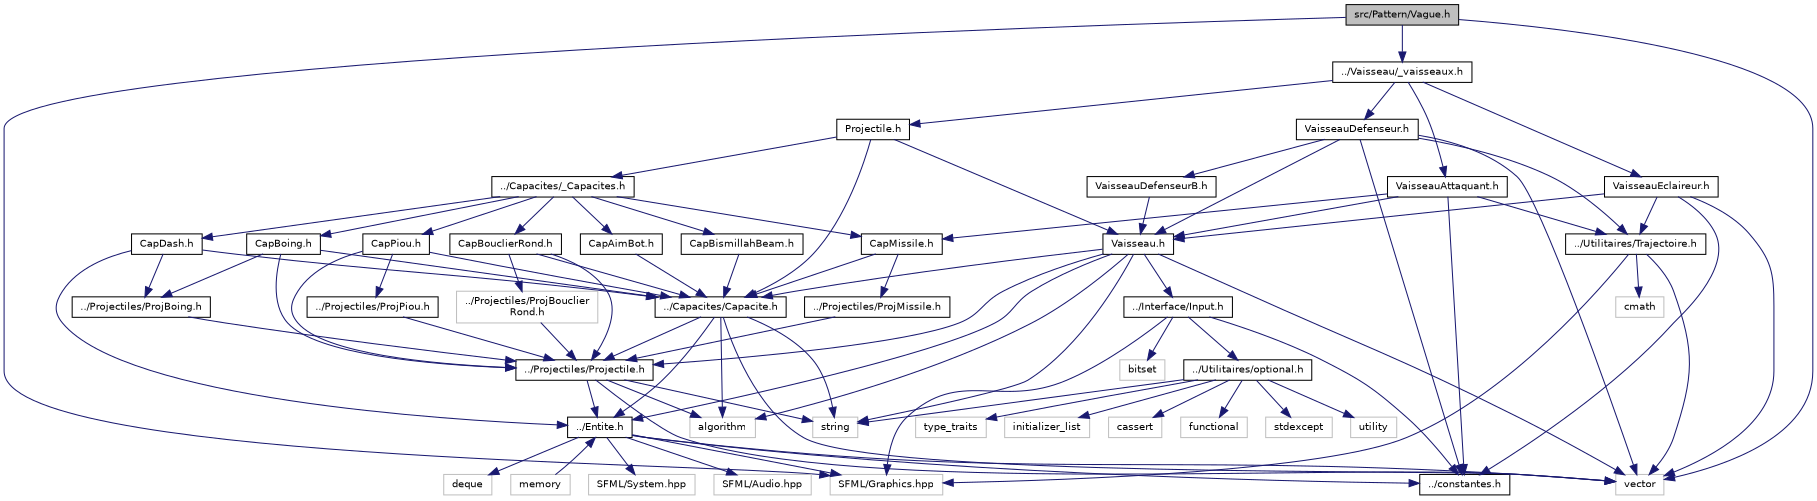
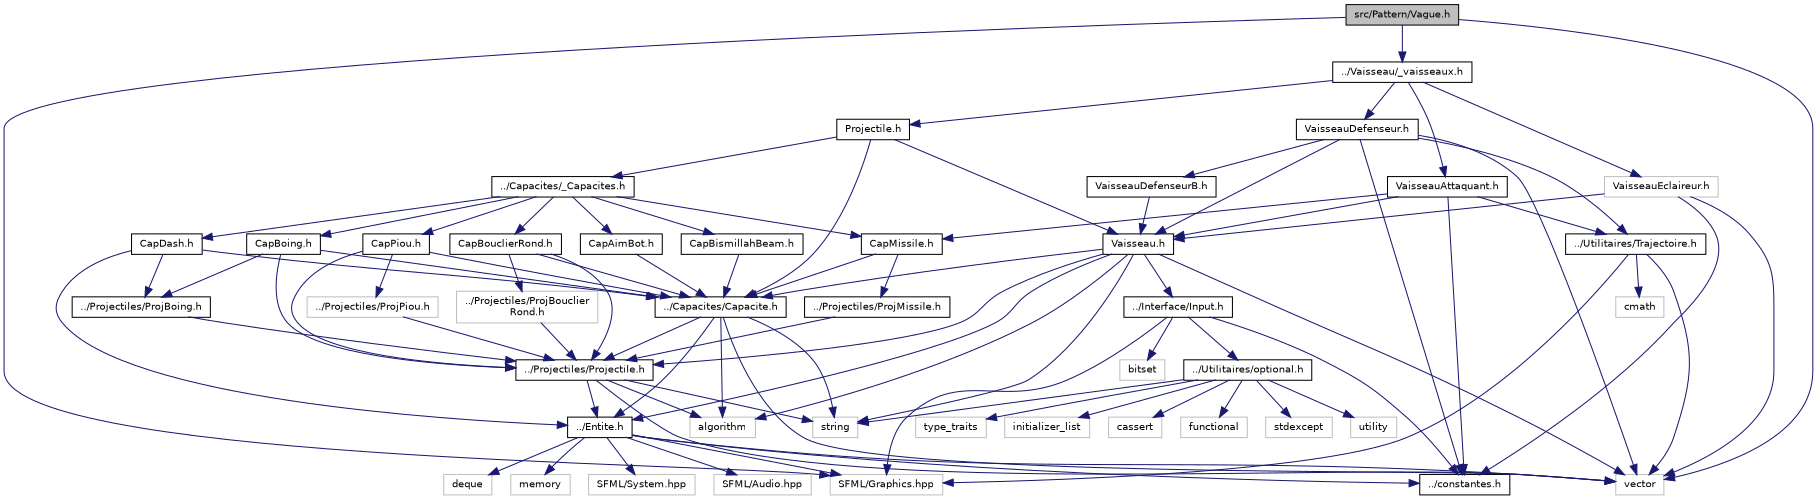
(1661, 187) -> (1661, 187)
(1651, 211) -> none
(373, 307) -> (373, 307)
(576, 457) -> (568, 452)
